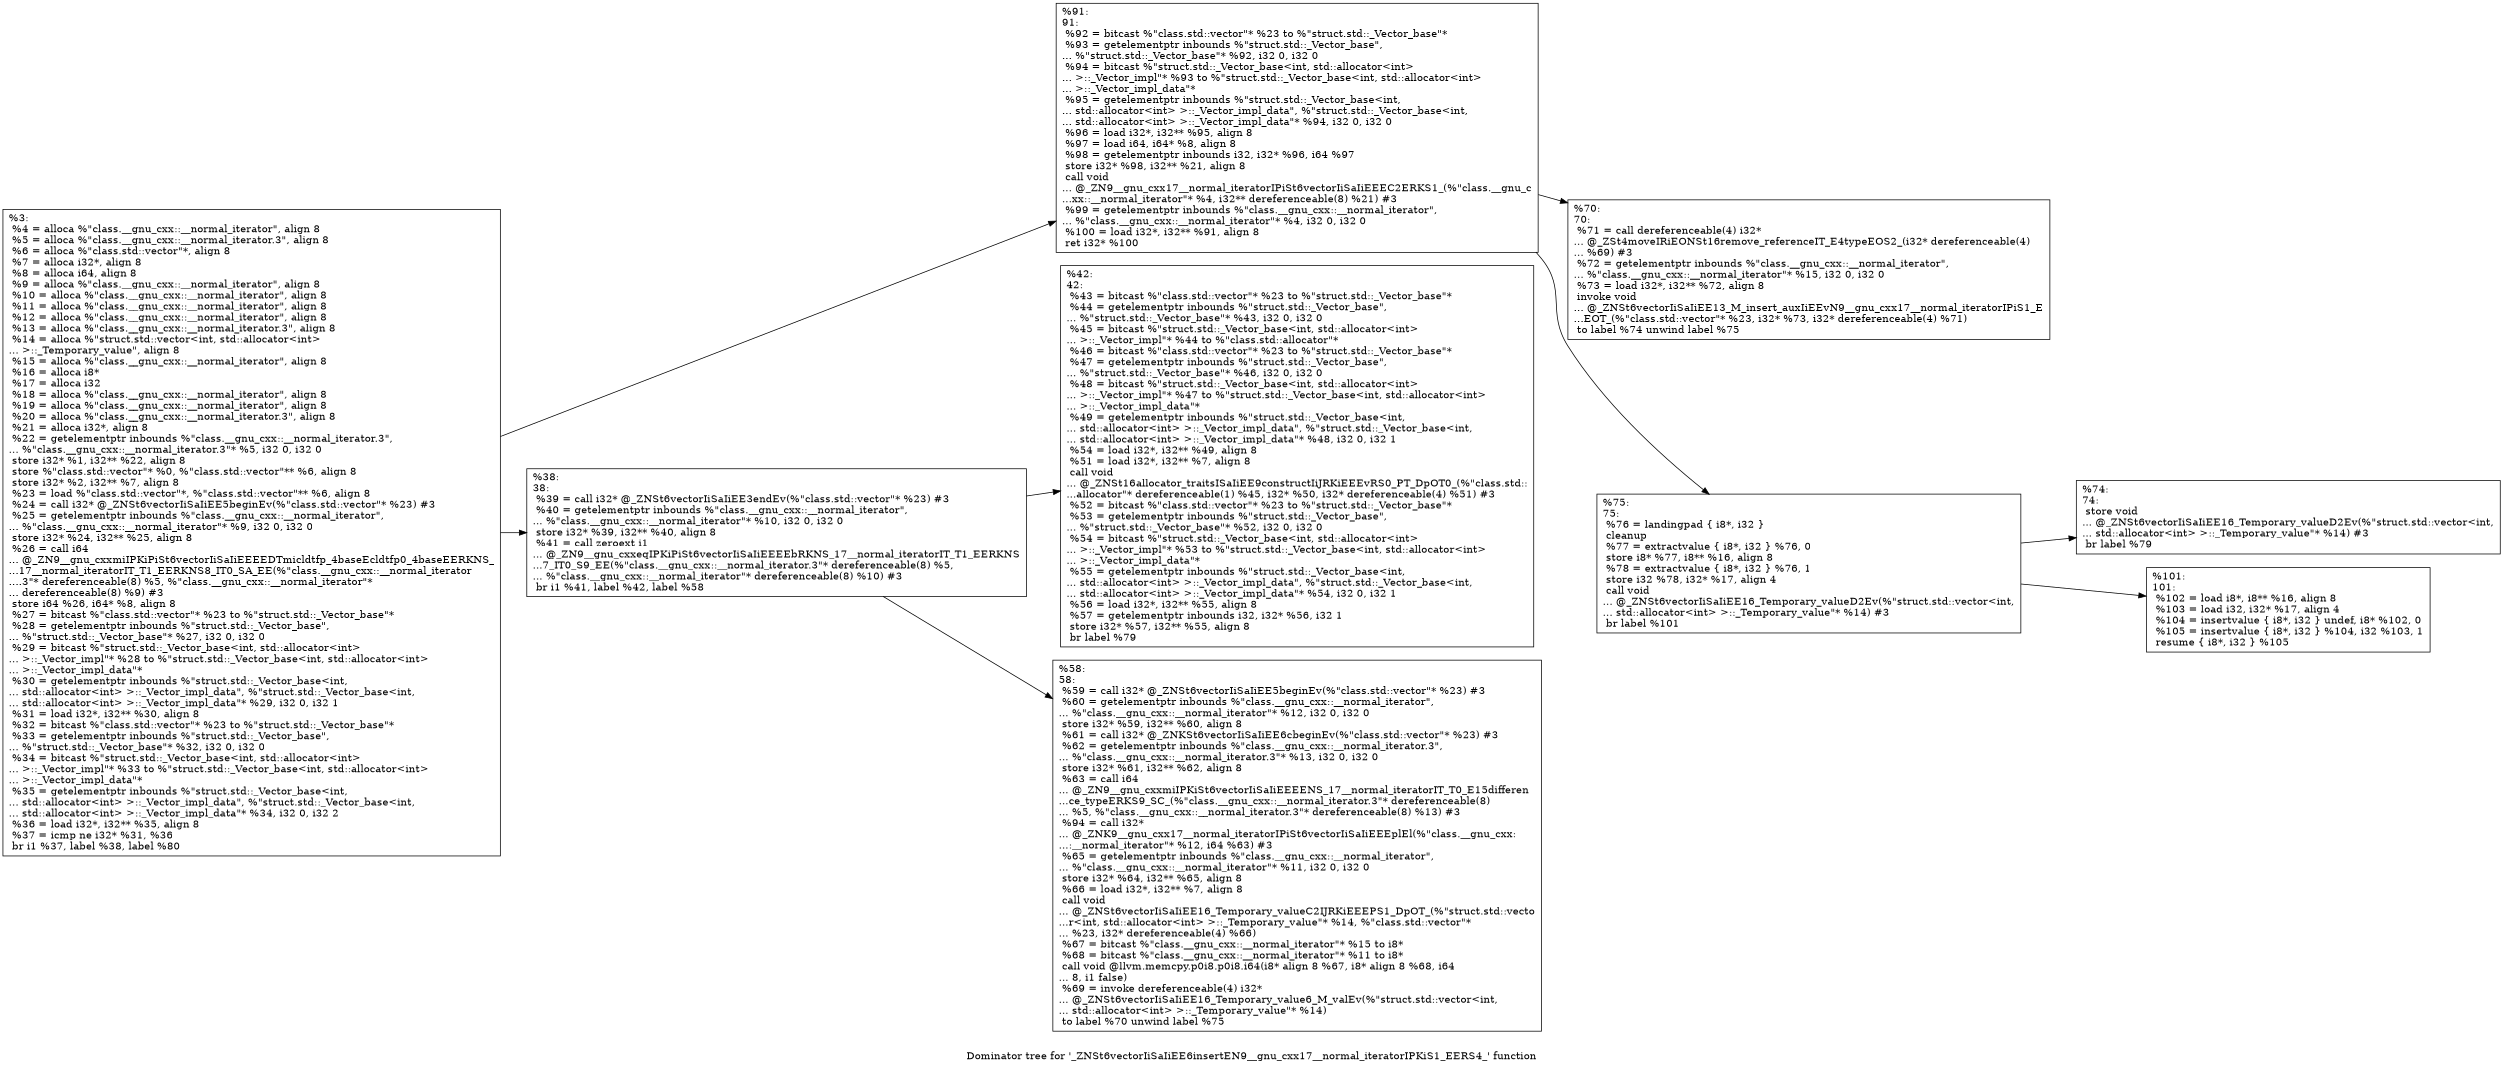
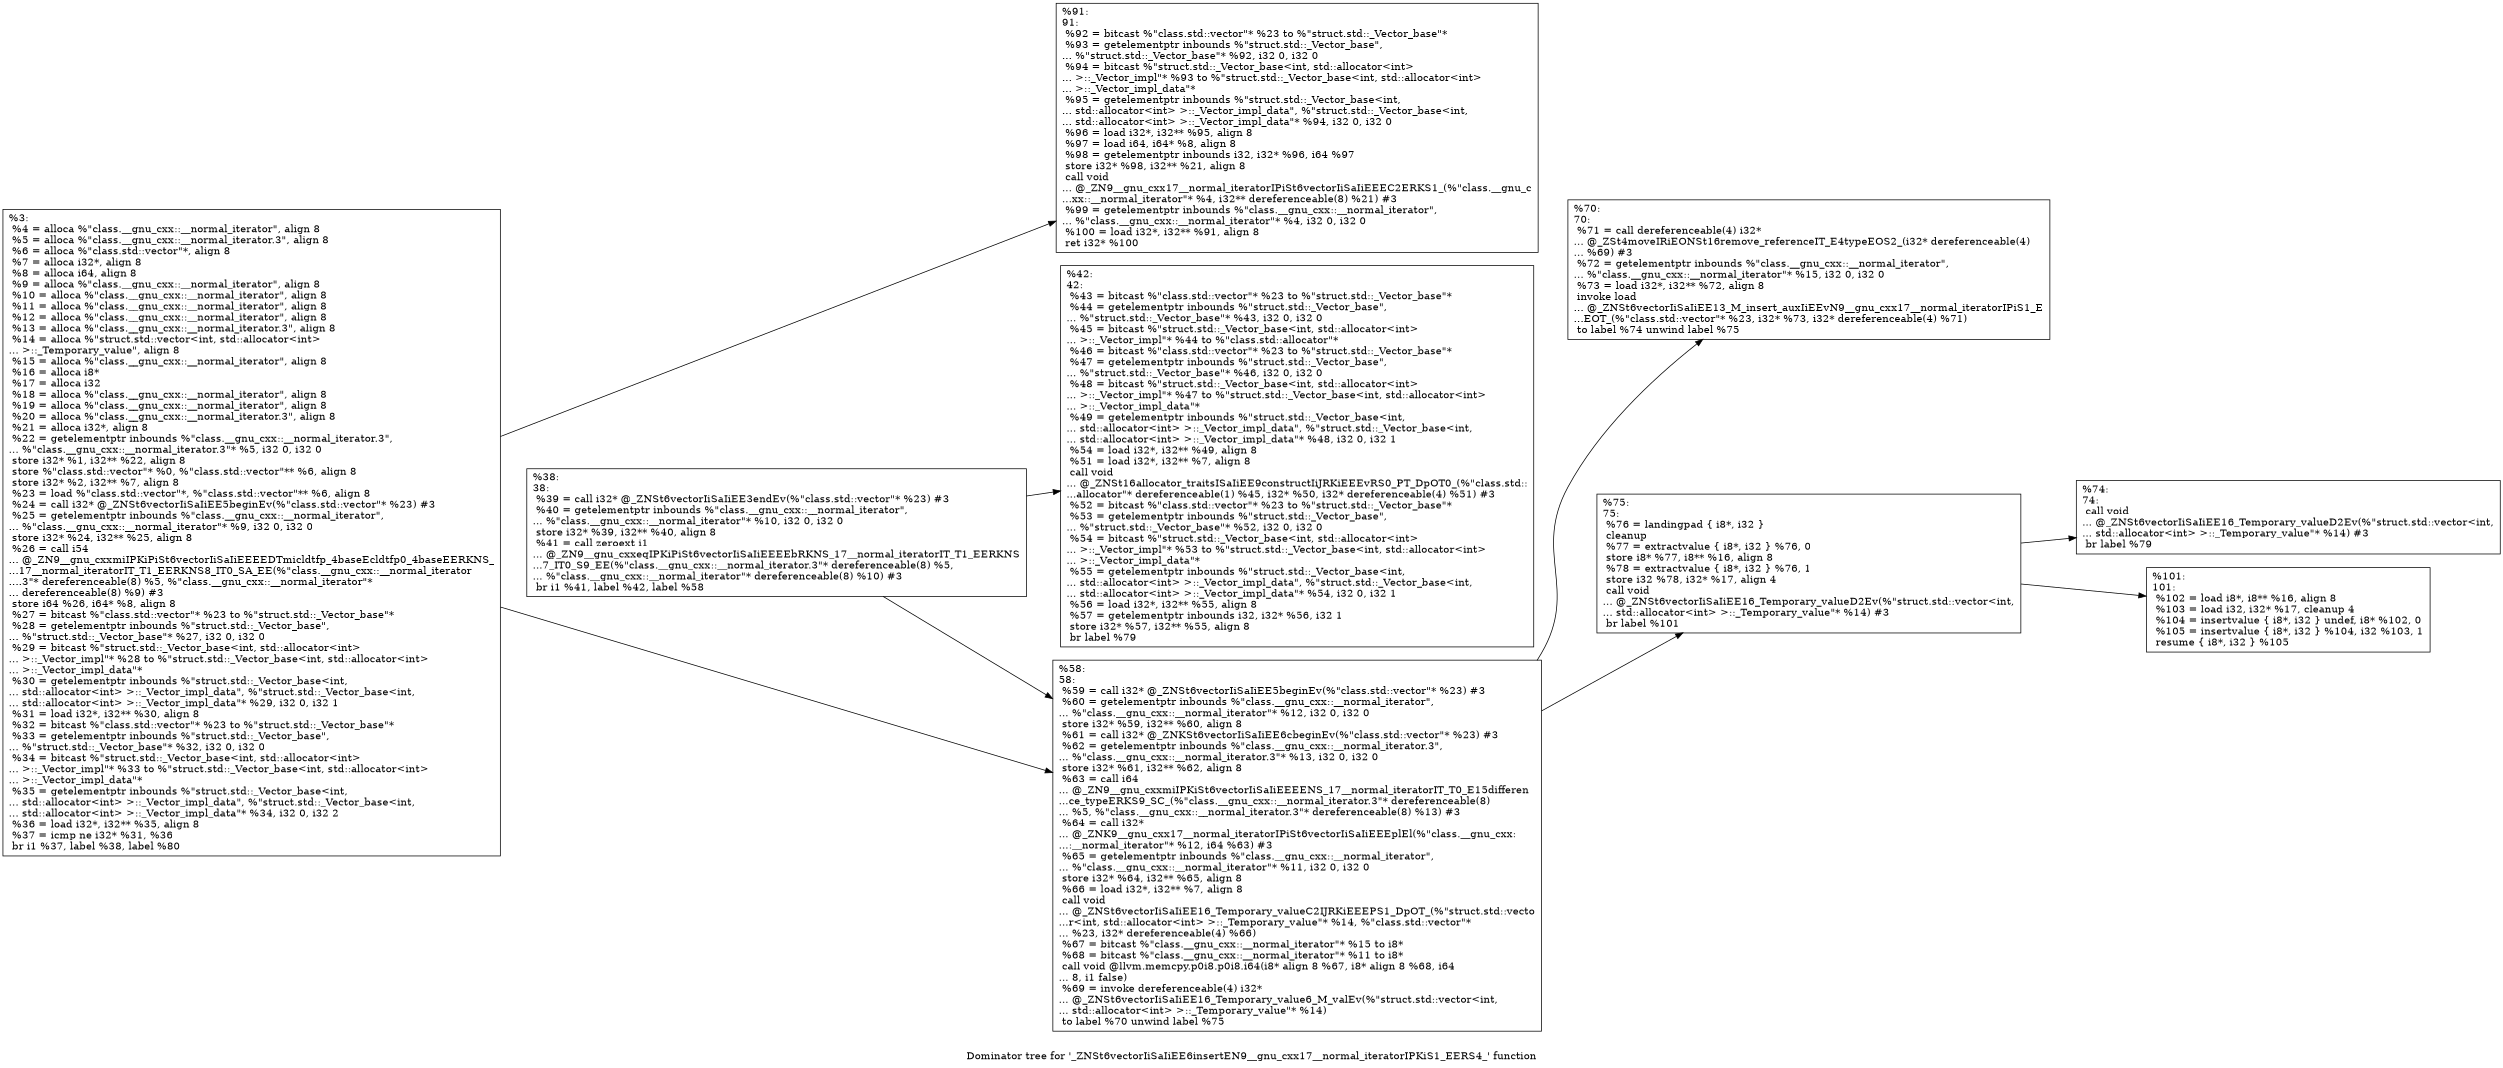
(1549, 198) -> (1571, 481)
(1605, 297) -> (1605, 297)
(1596, 385) -> (1609, 674)
(2110, 511) -> (2106, 511)
(510, 533) -> (773, 689)
(49, 549) -> (49, 549)
(2246, 609) -> (2254, 609)
(1101, 823) -> (1101, 823)
